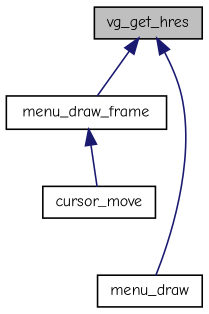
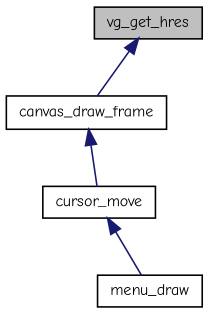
(86, 113) -> (86, 113)
(184, 164) -> (129, 254)
